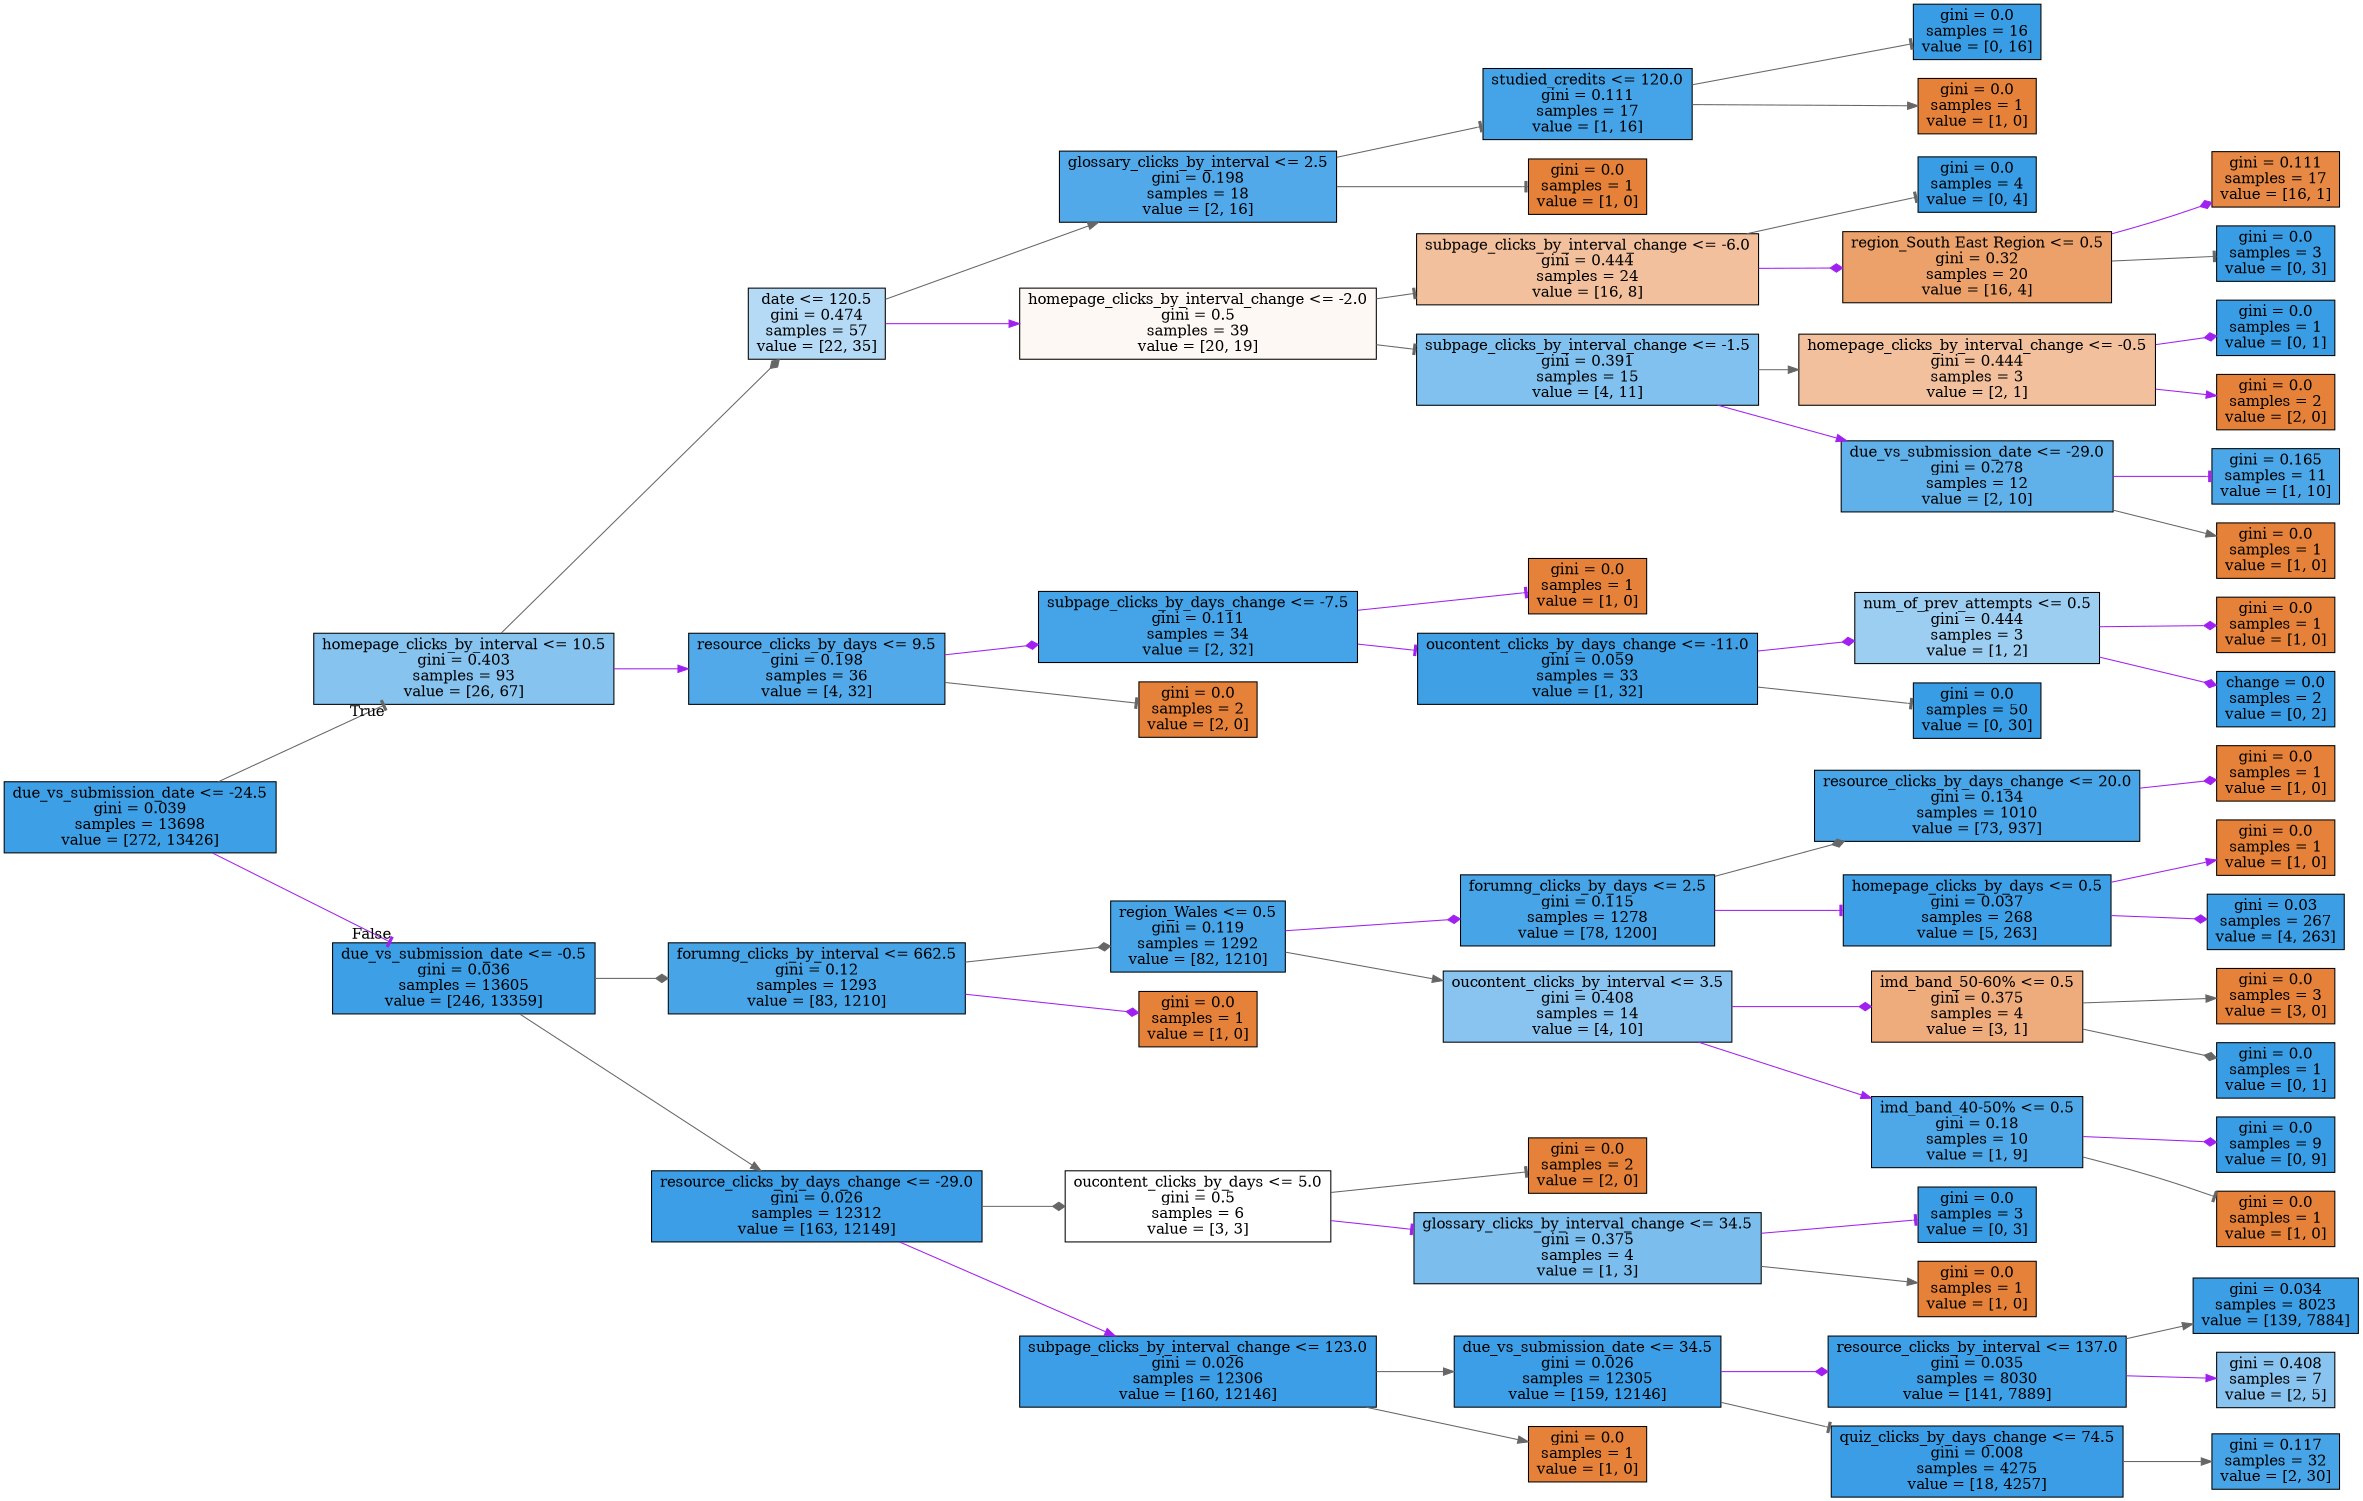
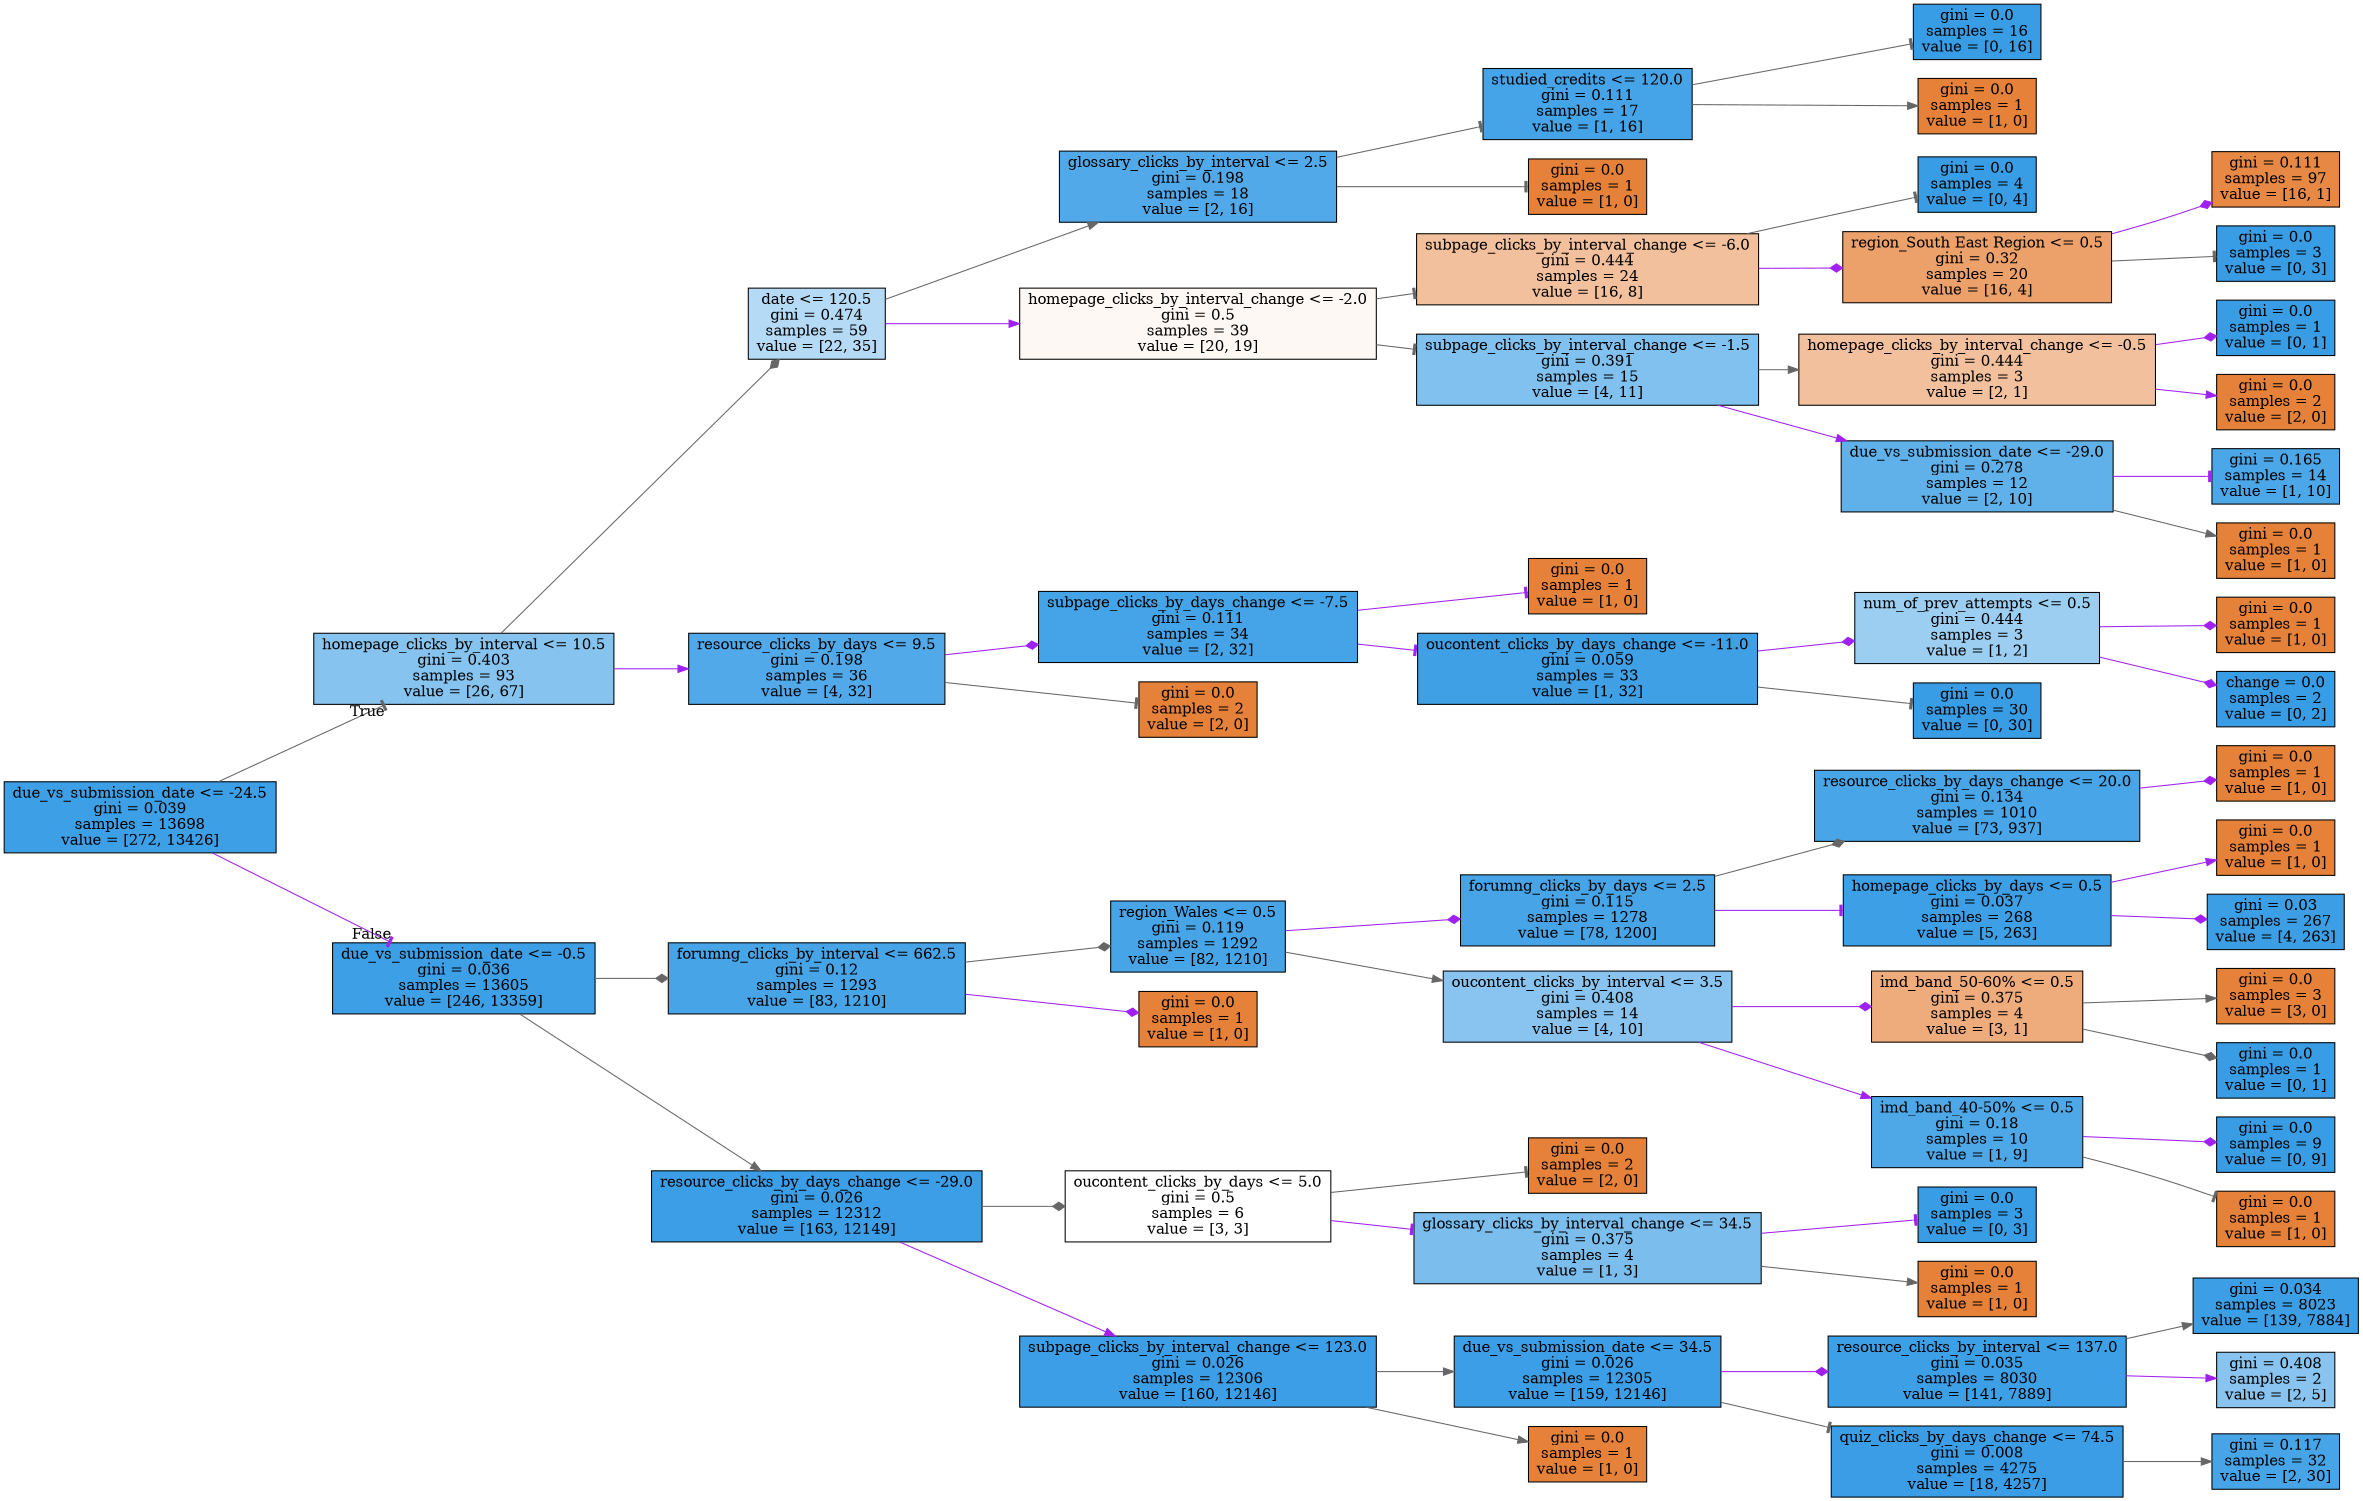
(2276, 179) -> (2276, 179)
(817, 324) -> (817, 324)
(2276, 476) -> (2276, 476)
(1977, 711) -> (1977, 711)
(2276, 1380) -> (2276, 1380)
